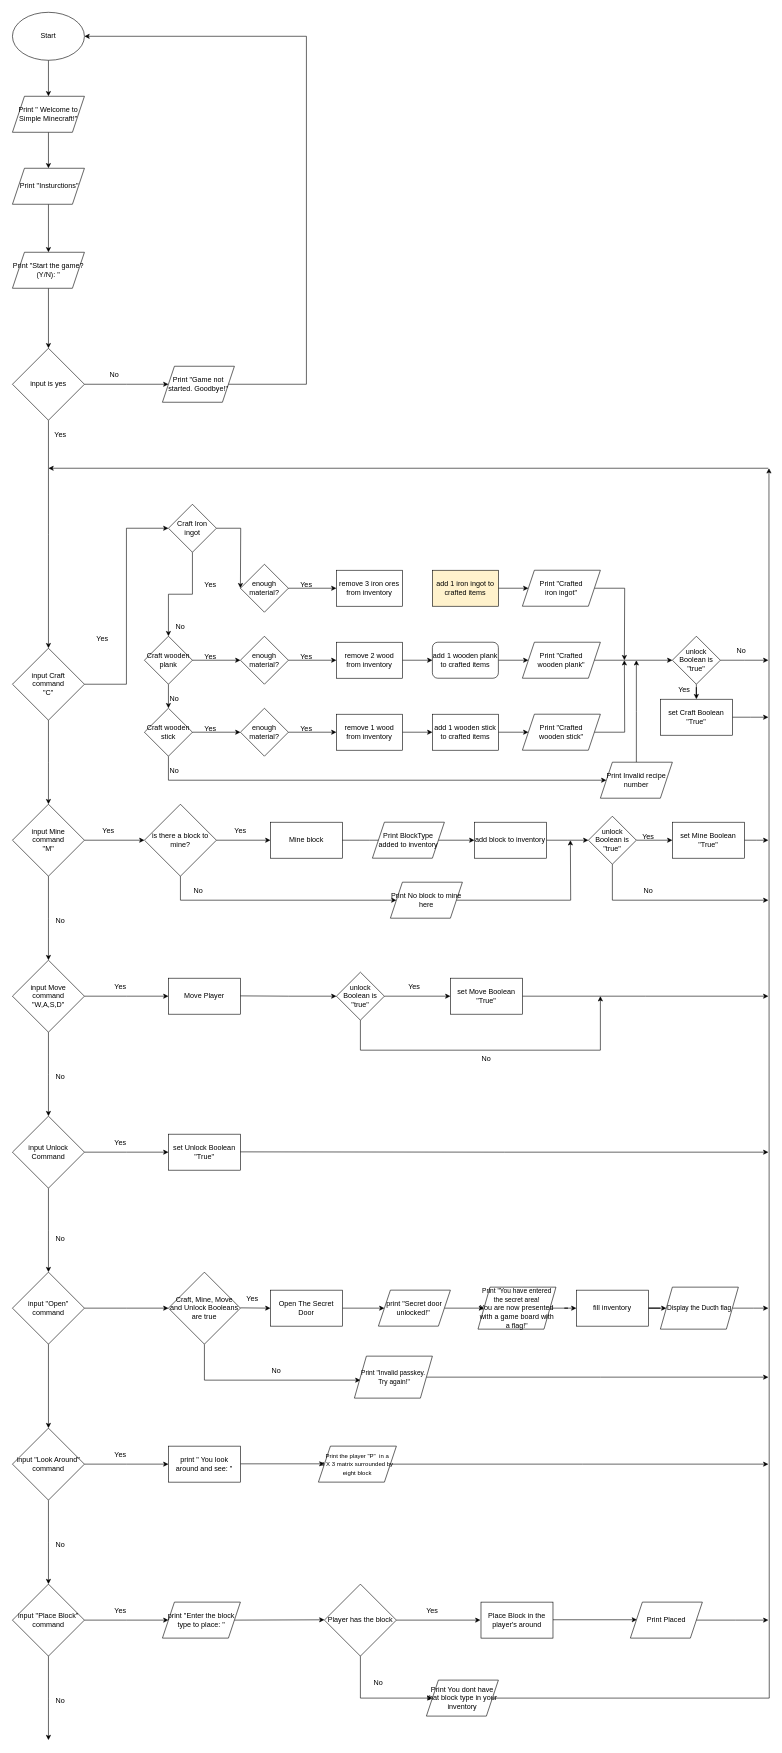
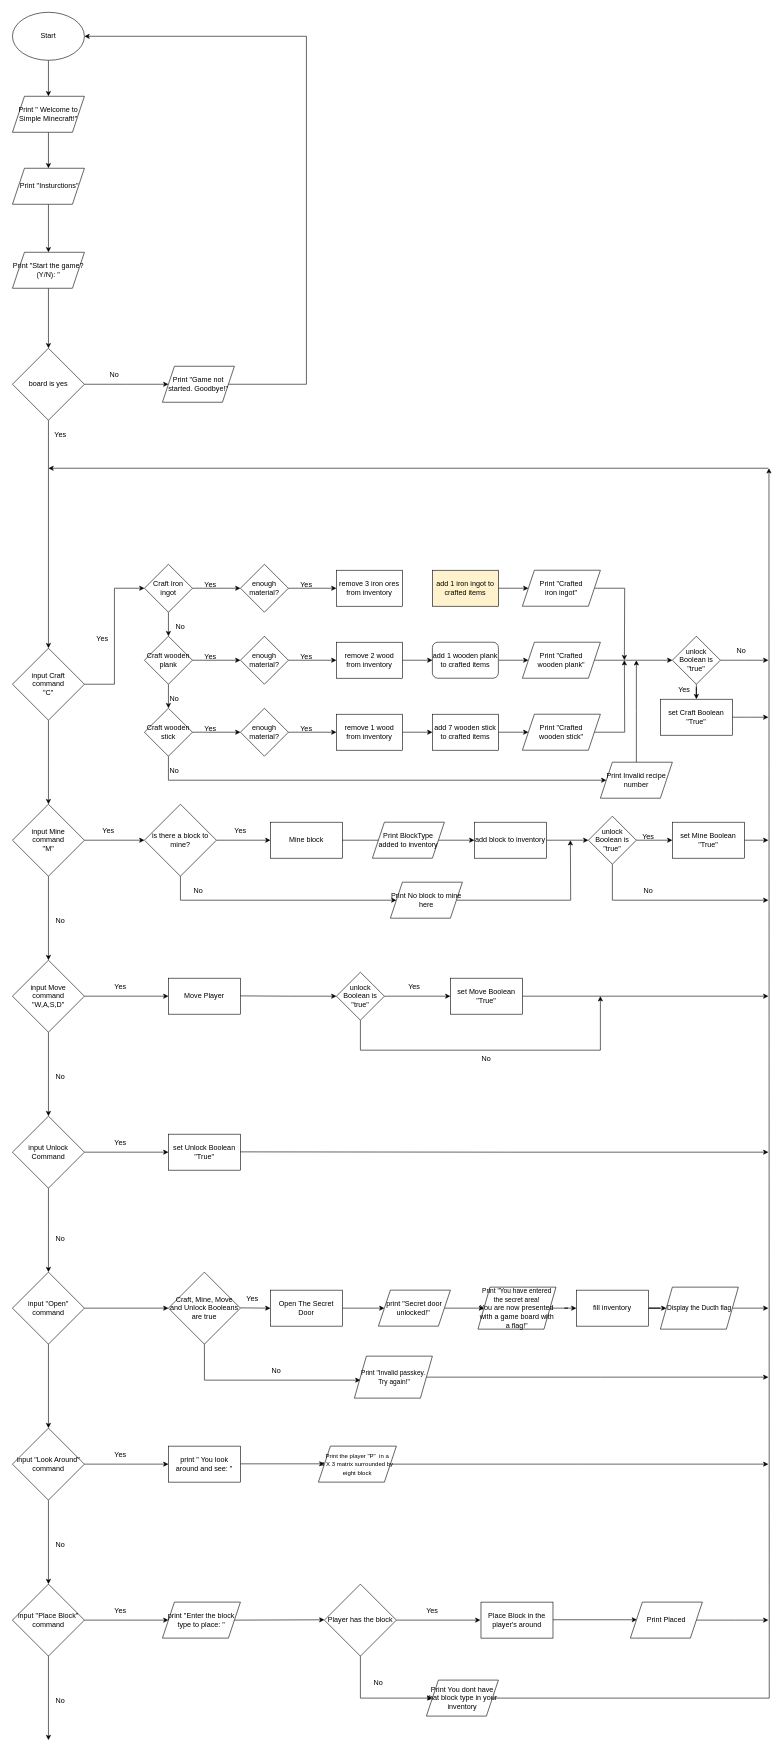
(48, 384) -> (48, 384)
(192, 528) -> (168, 588)
(465, 732) -> (465, 732)
